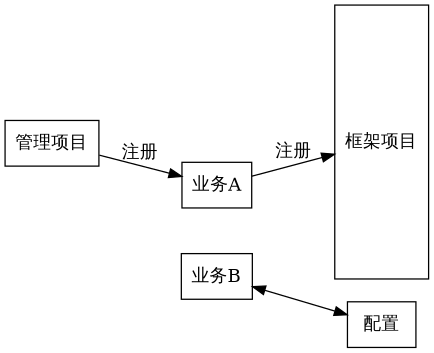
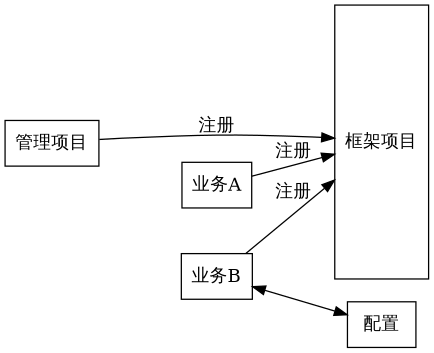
(134, 164) -> (210, 135)
none -> (285, 221)
